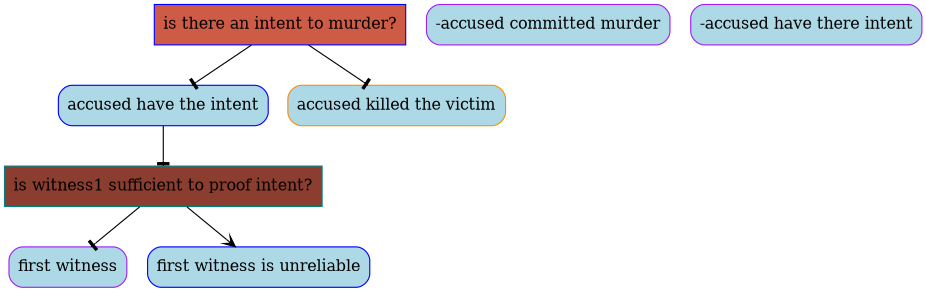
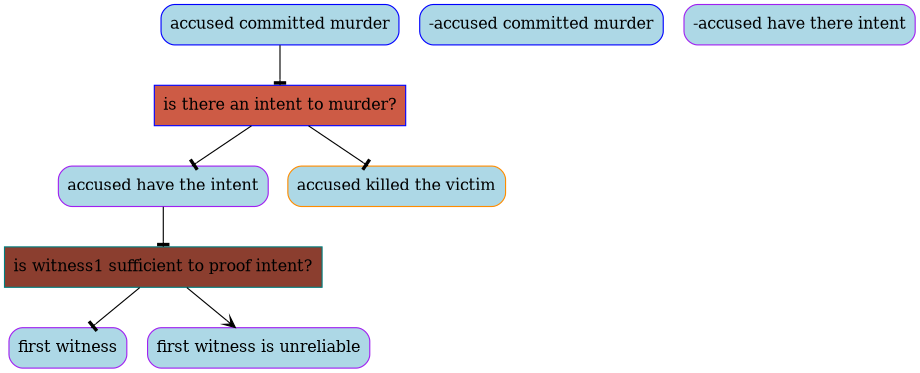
none -> (280, 25)
(548, 25) -> (541, 25)
(163, 105) -> (163, 186)
(259, 267) -> (259, 348)
